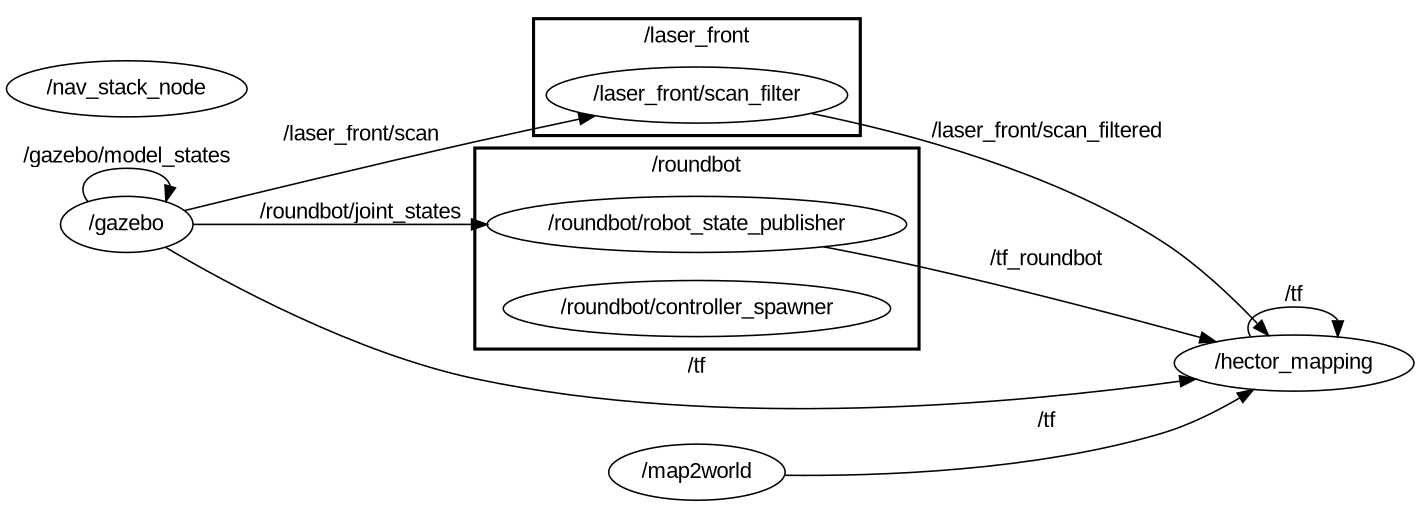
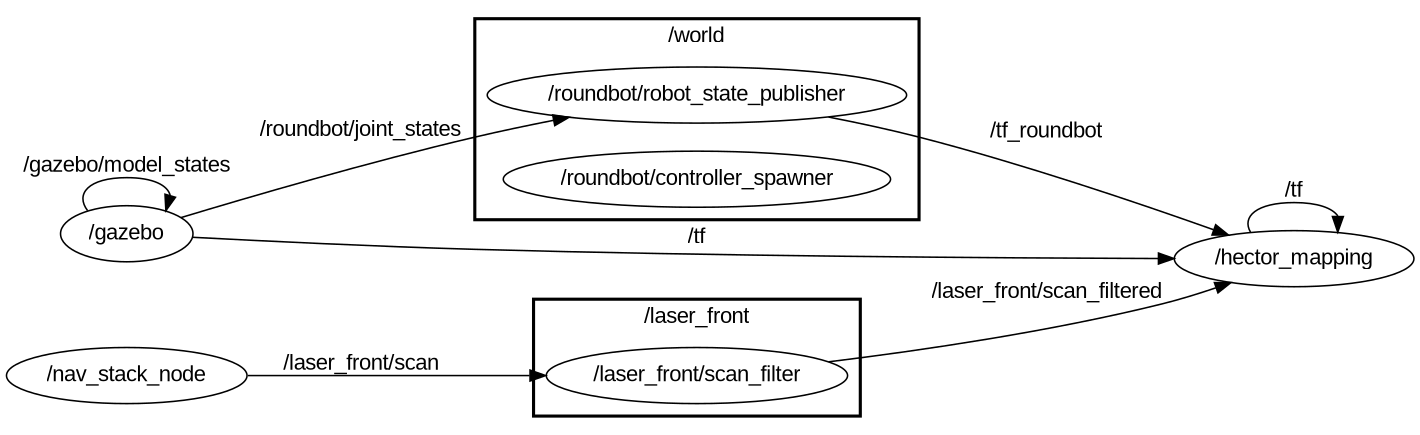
(382, 163) -> (389, 376)
(697, 166) -> (697, 37)
(697, 472) -> none
